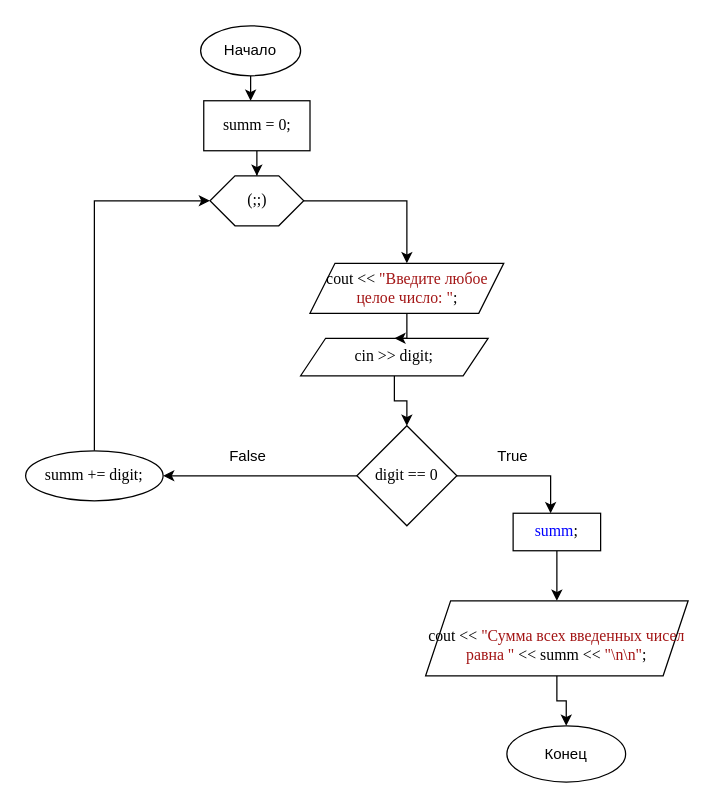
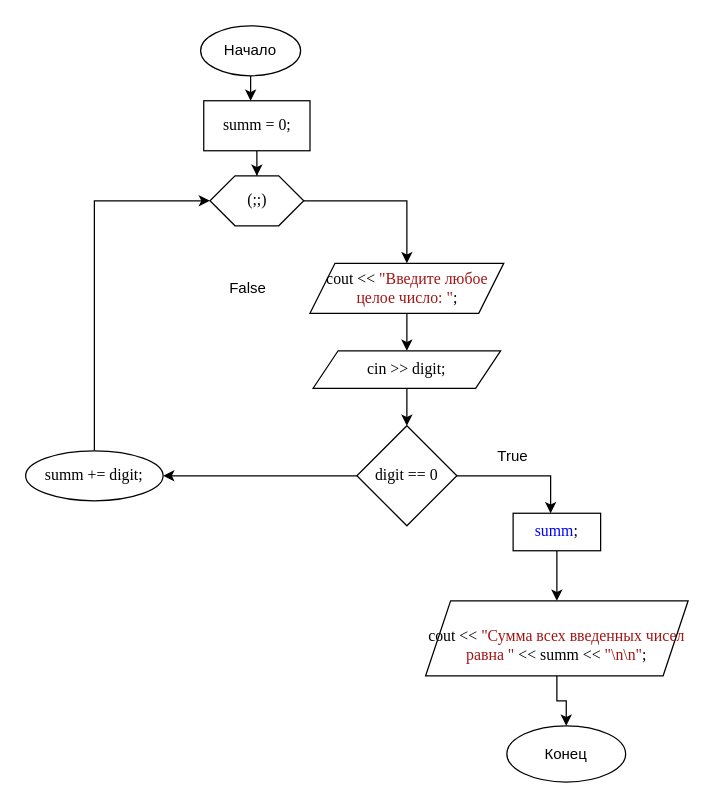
(394, 357) -> (407, 369)
(248, 457) -> (248, 288)
